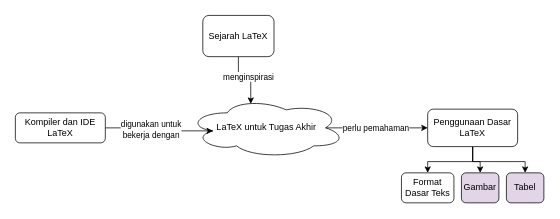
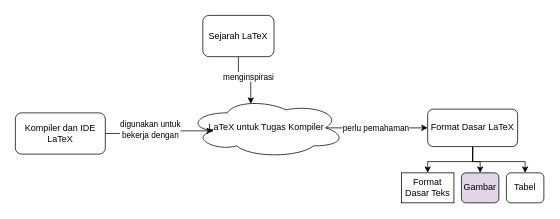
(60, 128) -> (60, 134)
(267, 128) -> (267, 128)
(473, 128) -> (473, 128)
(428, 188) -> (428, 188)
(525, 188) -> (525, 188)
